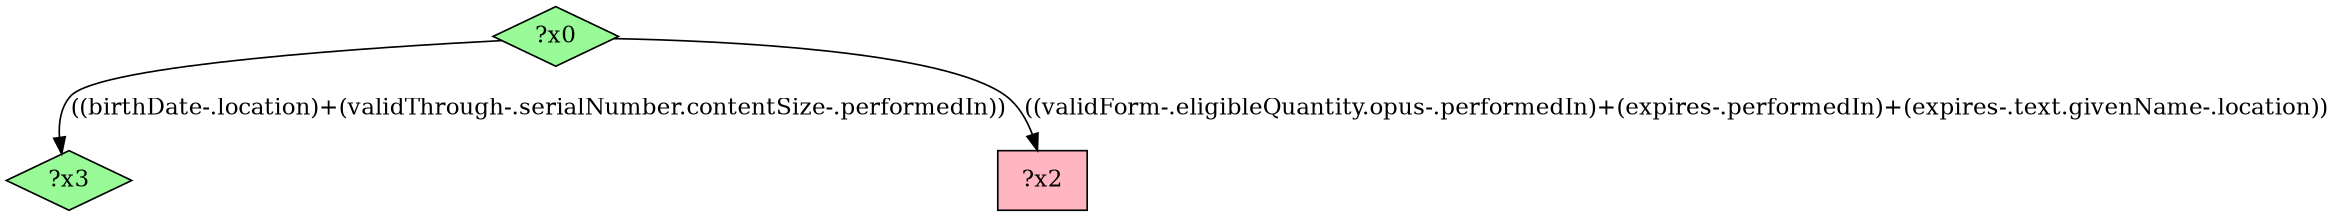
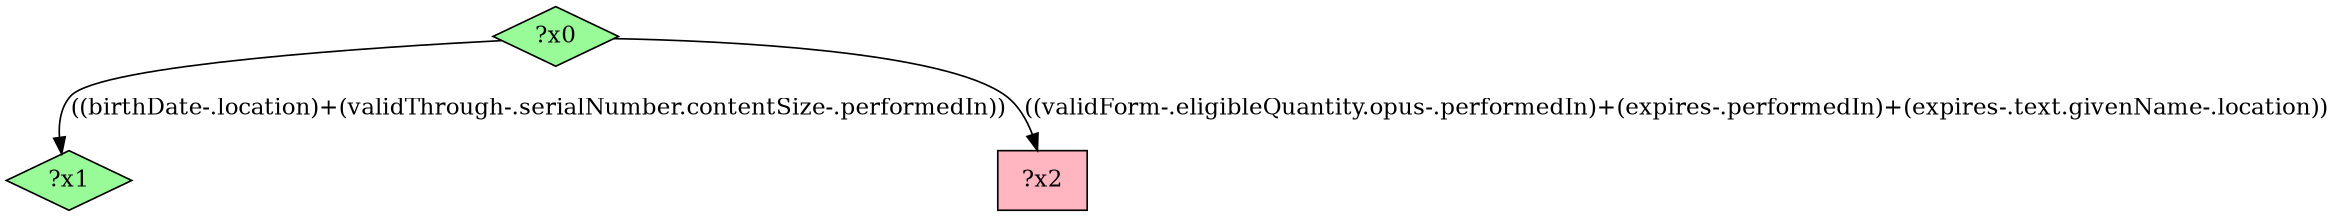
(69, 180) -> (69, 180)
